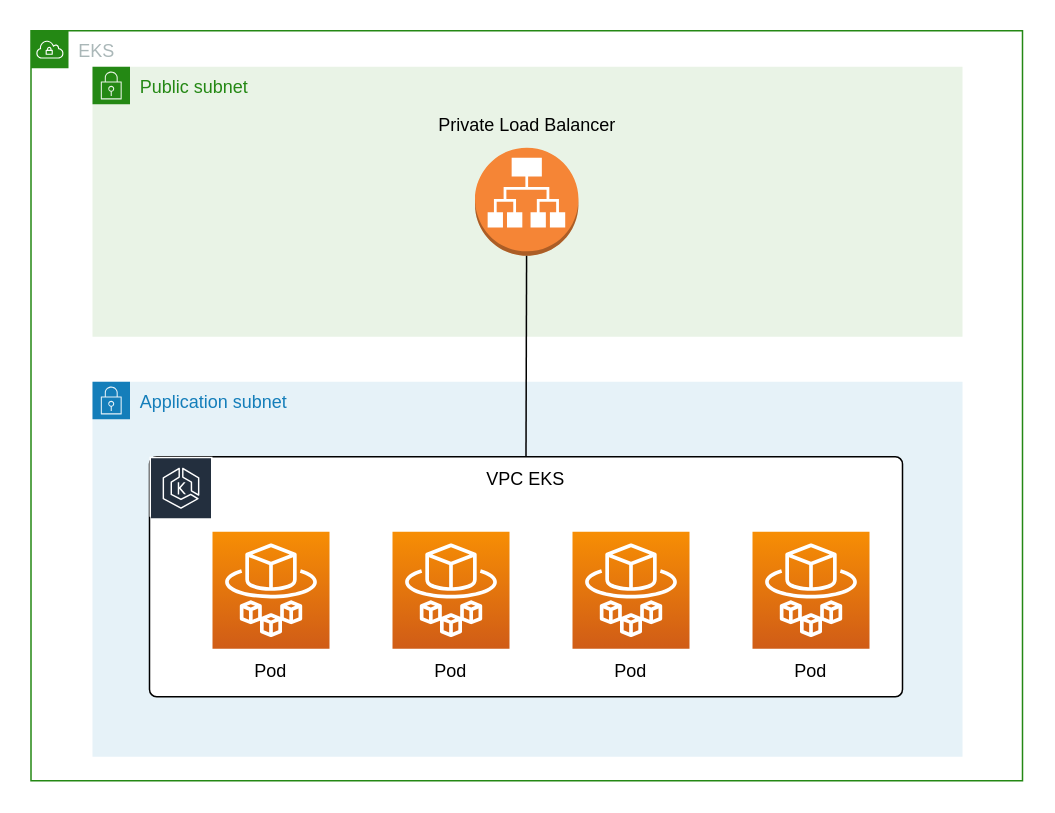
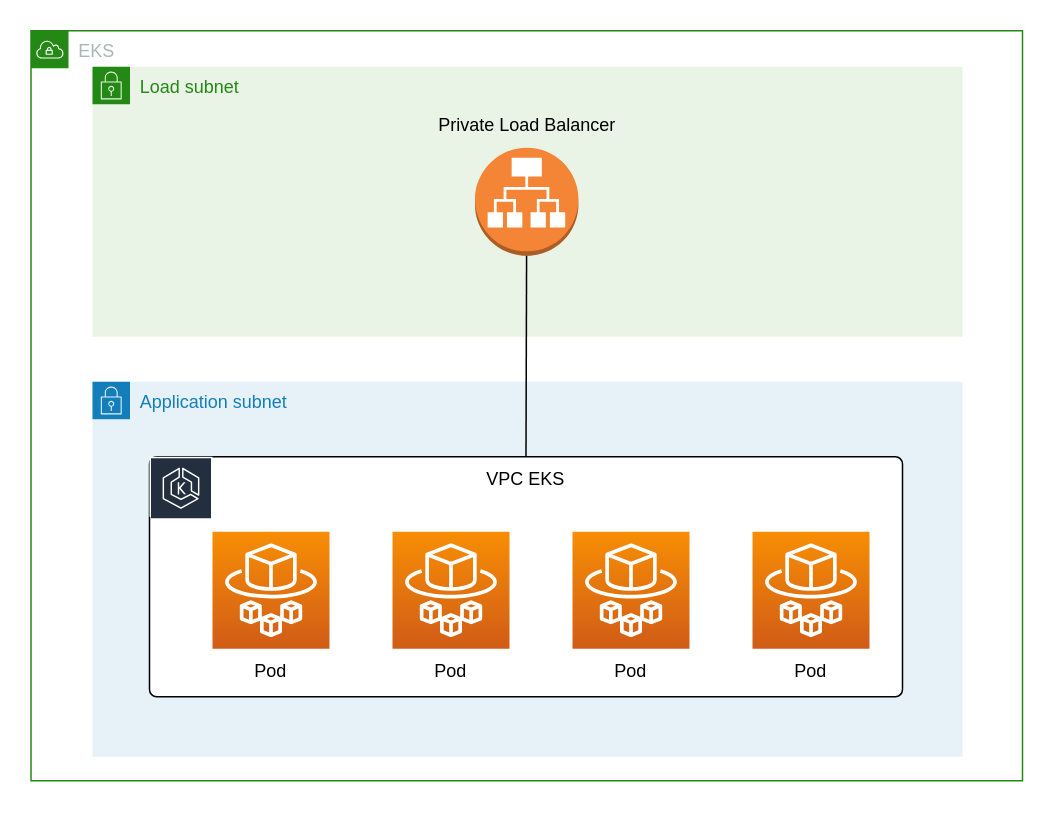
(199, 88) -> (193, 88)
